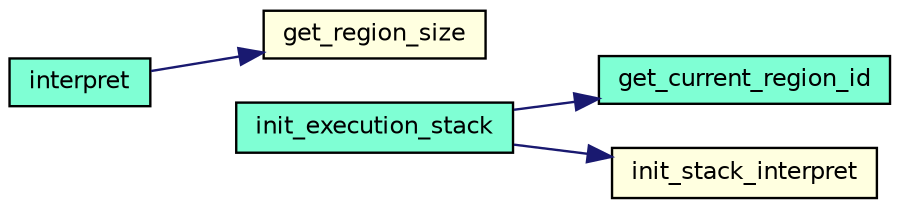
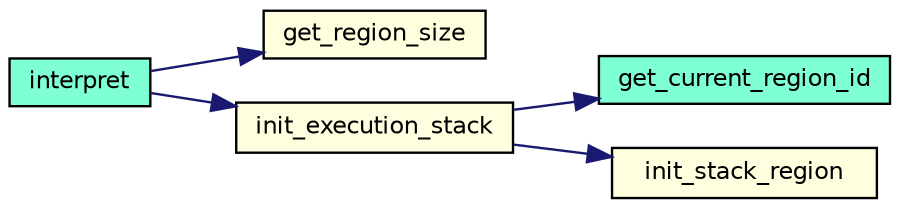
none -> (181, 98)
(375, 128) -> (375, 128)
(744, 173) -> (744, 173)
